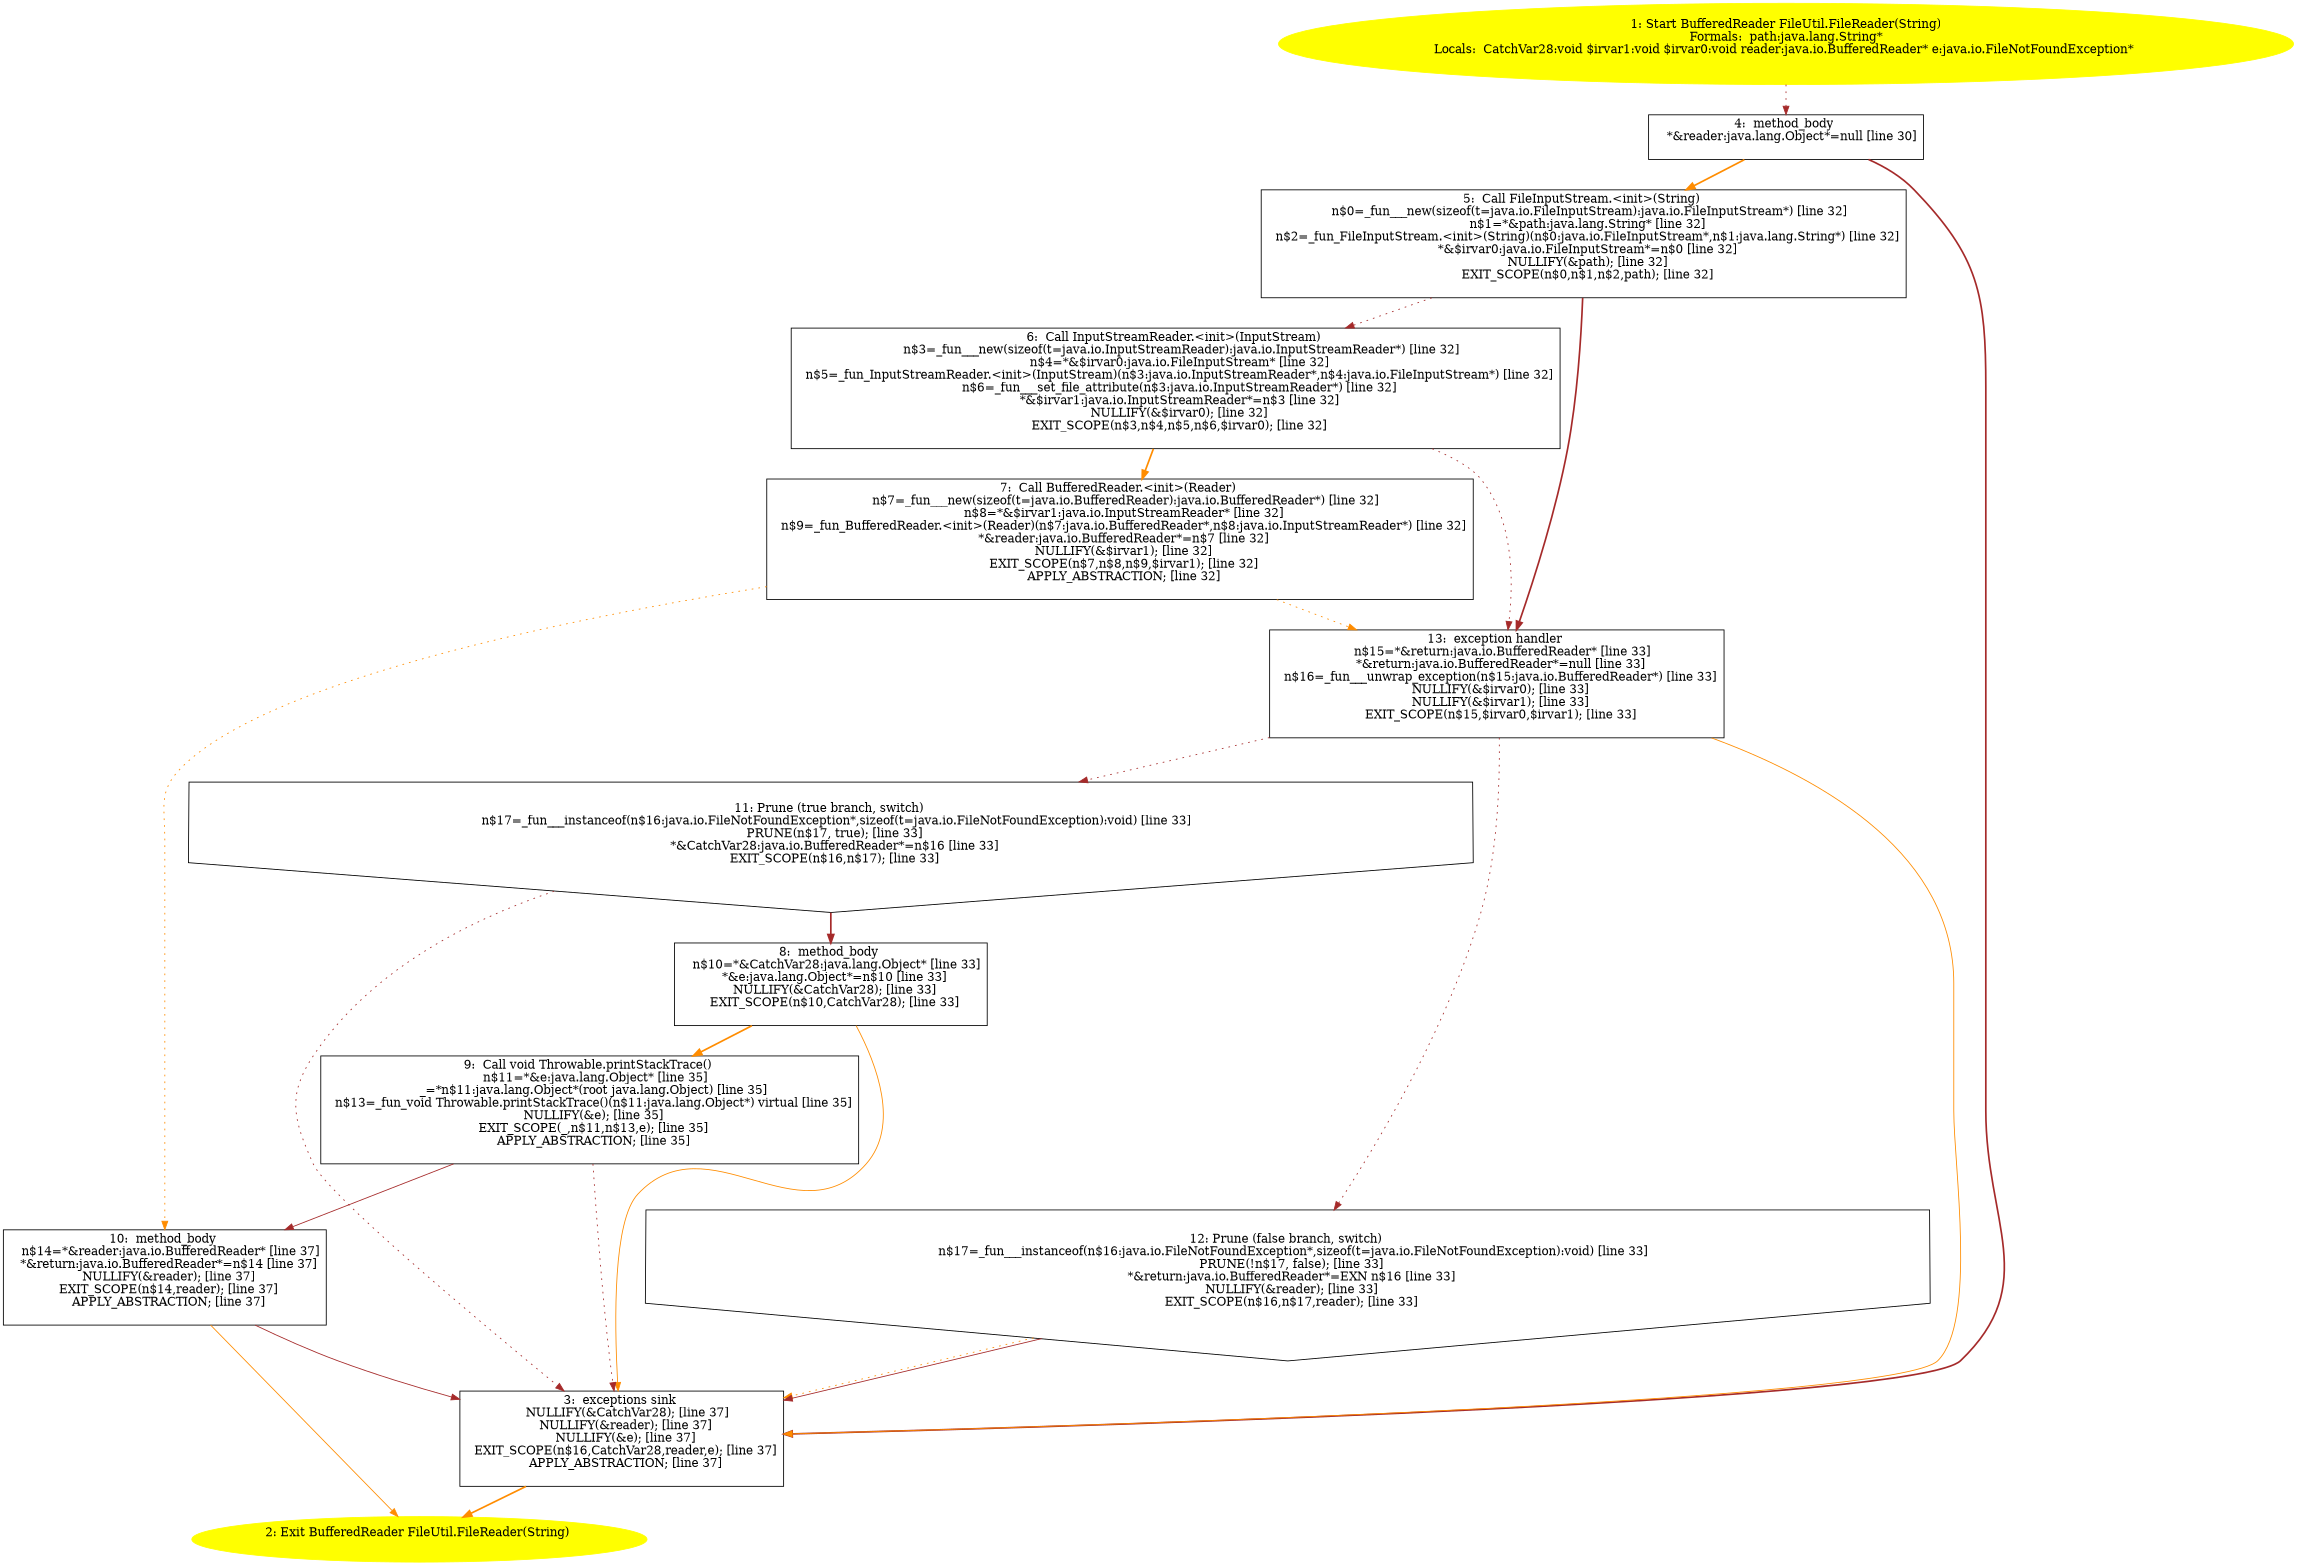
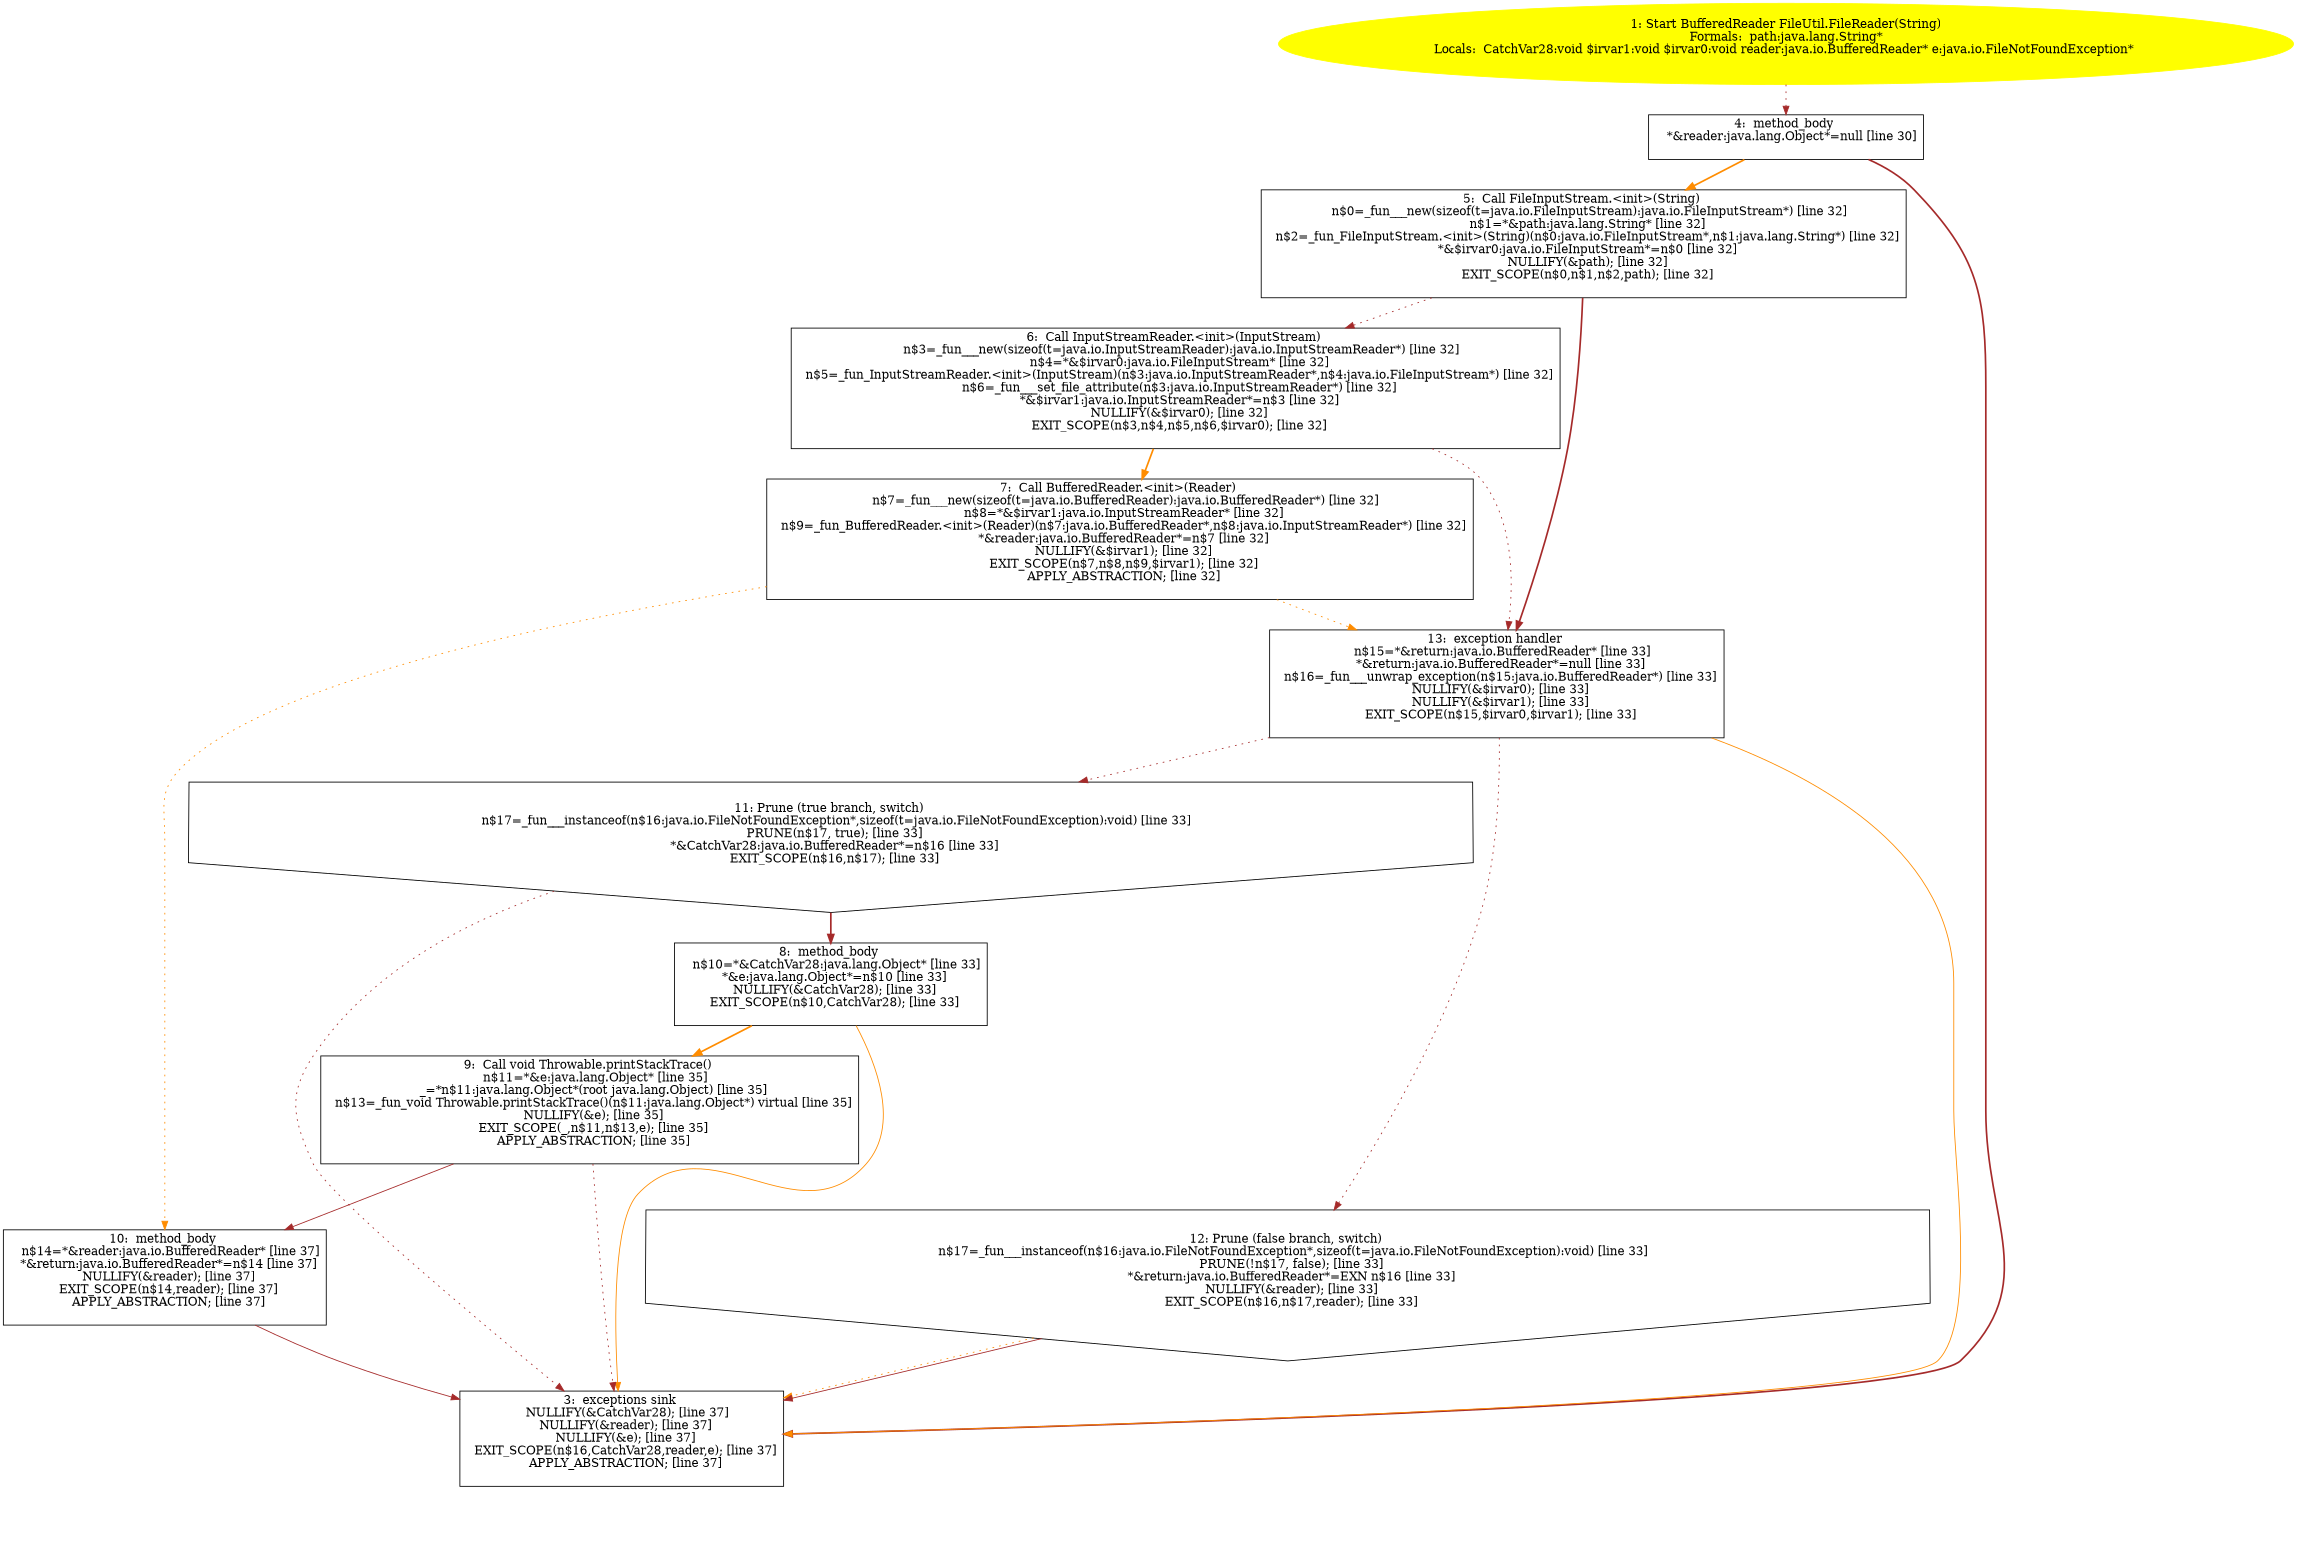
(419, 1539) -> none
